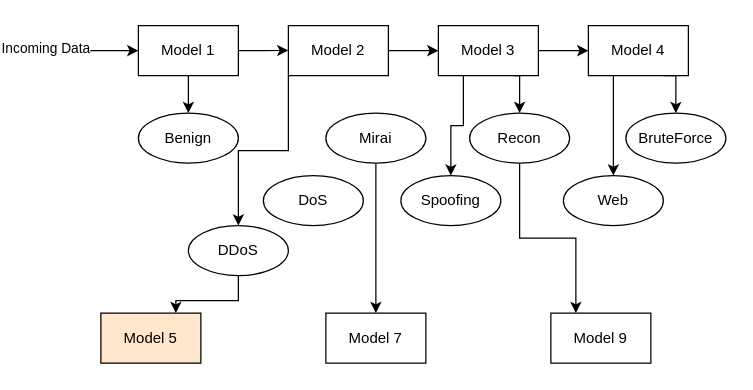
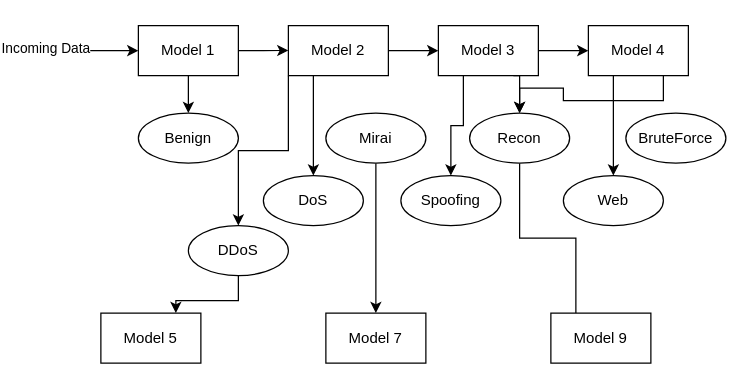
(676, 89) -> (600, 101)
none -> (313, 122)
(576, 303) -> (576, 306)
(151, 338) -> (151, 338)
